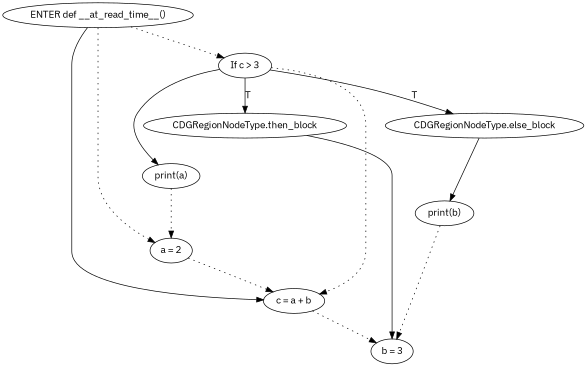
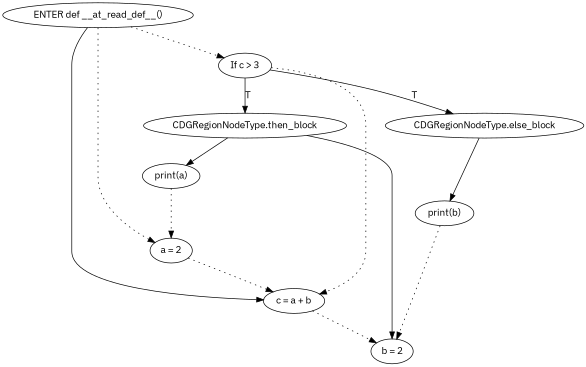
(98, 15) -> (98, 15)
(152, 98) -> (210, 150)
(392, 351) -> (392, 351)
